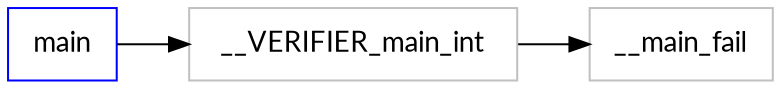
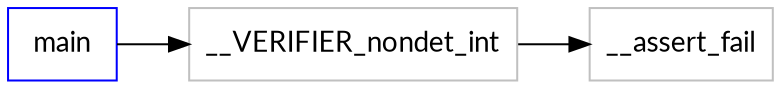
(353, 44) -> (353, 44)
(681, 44) -> (681, 44)
